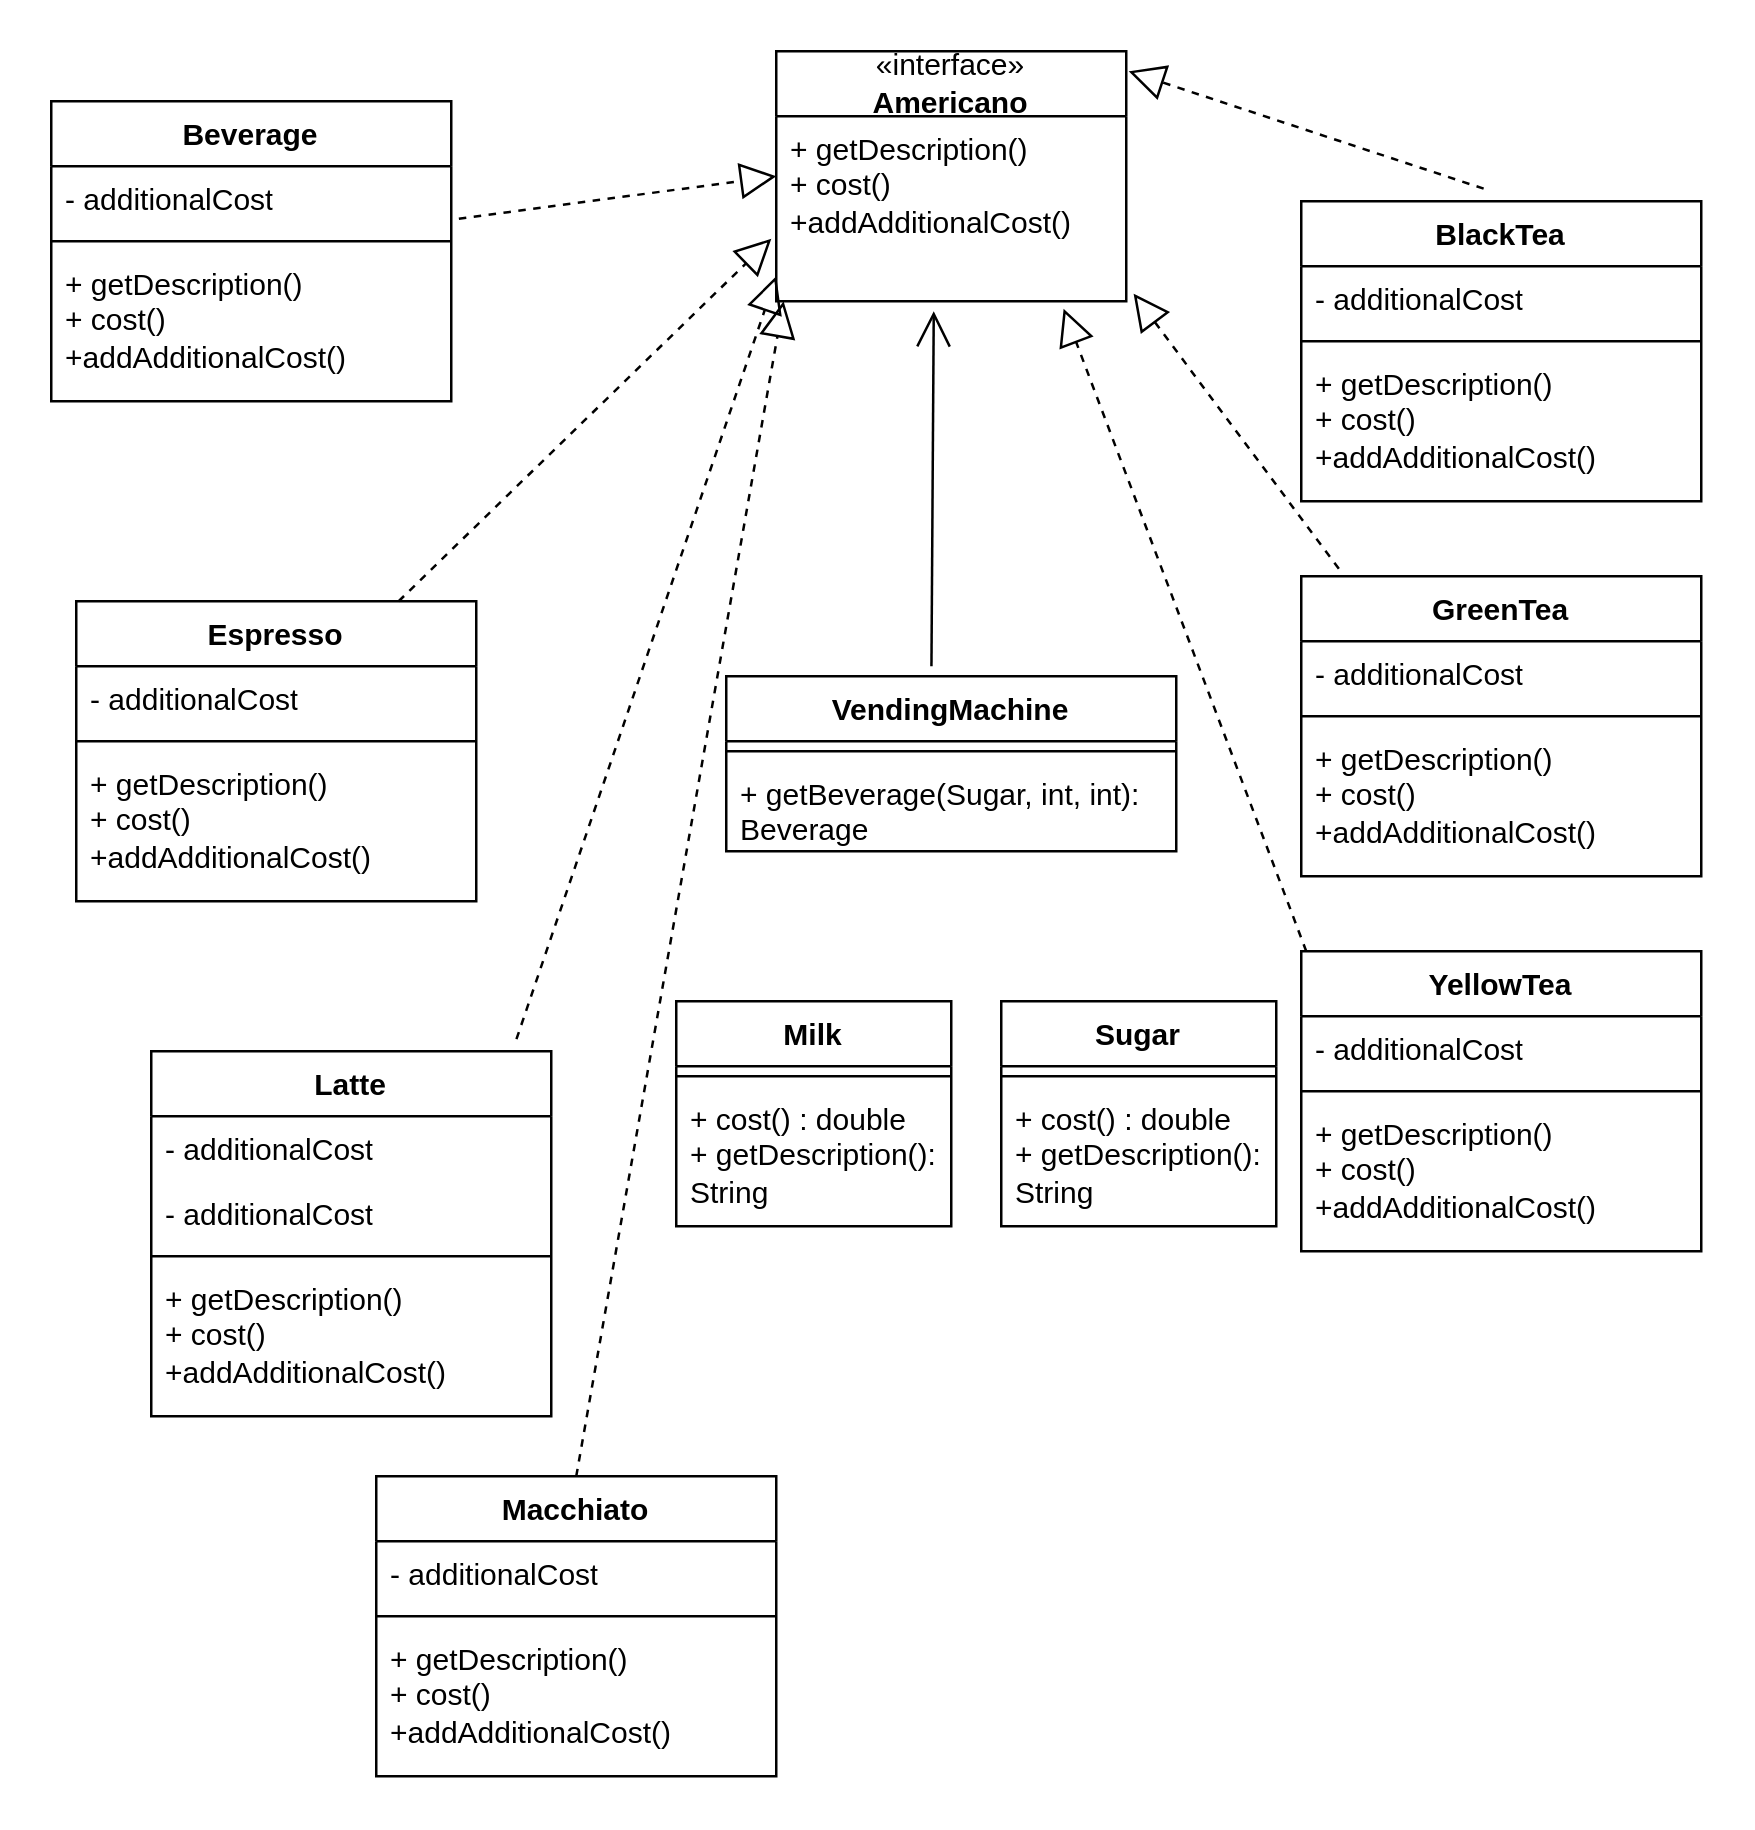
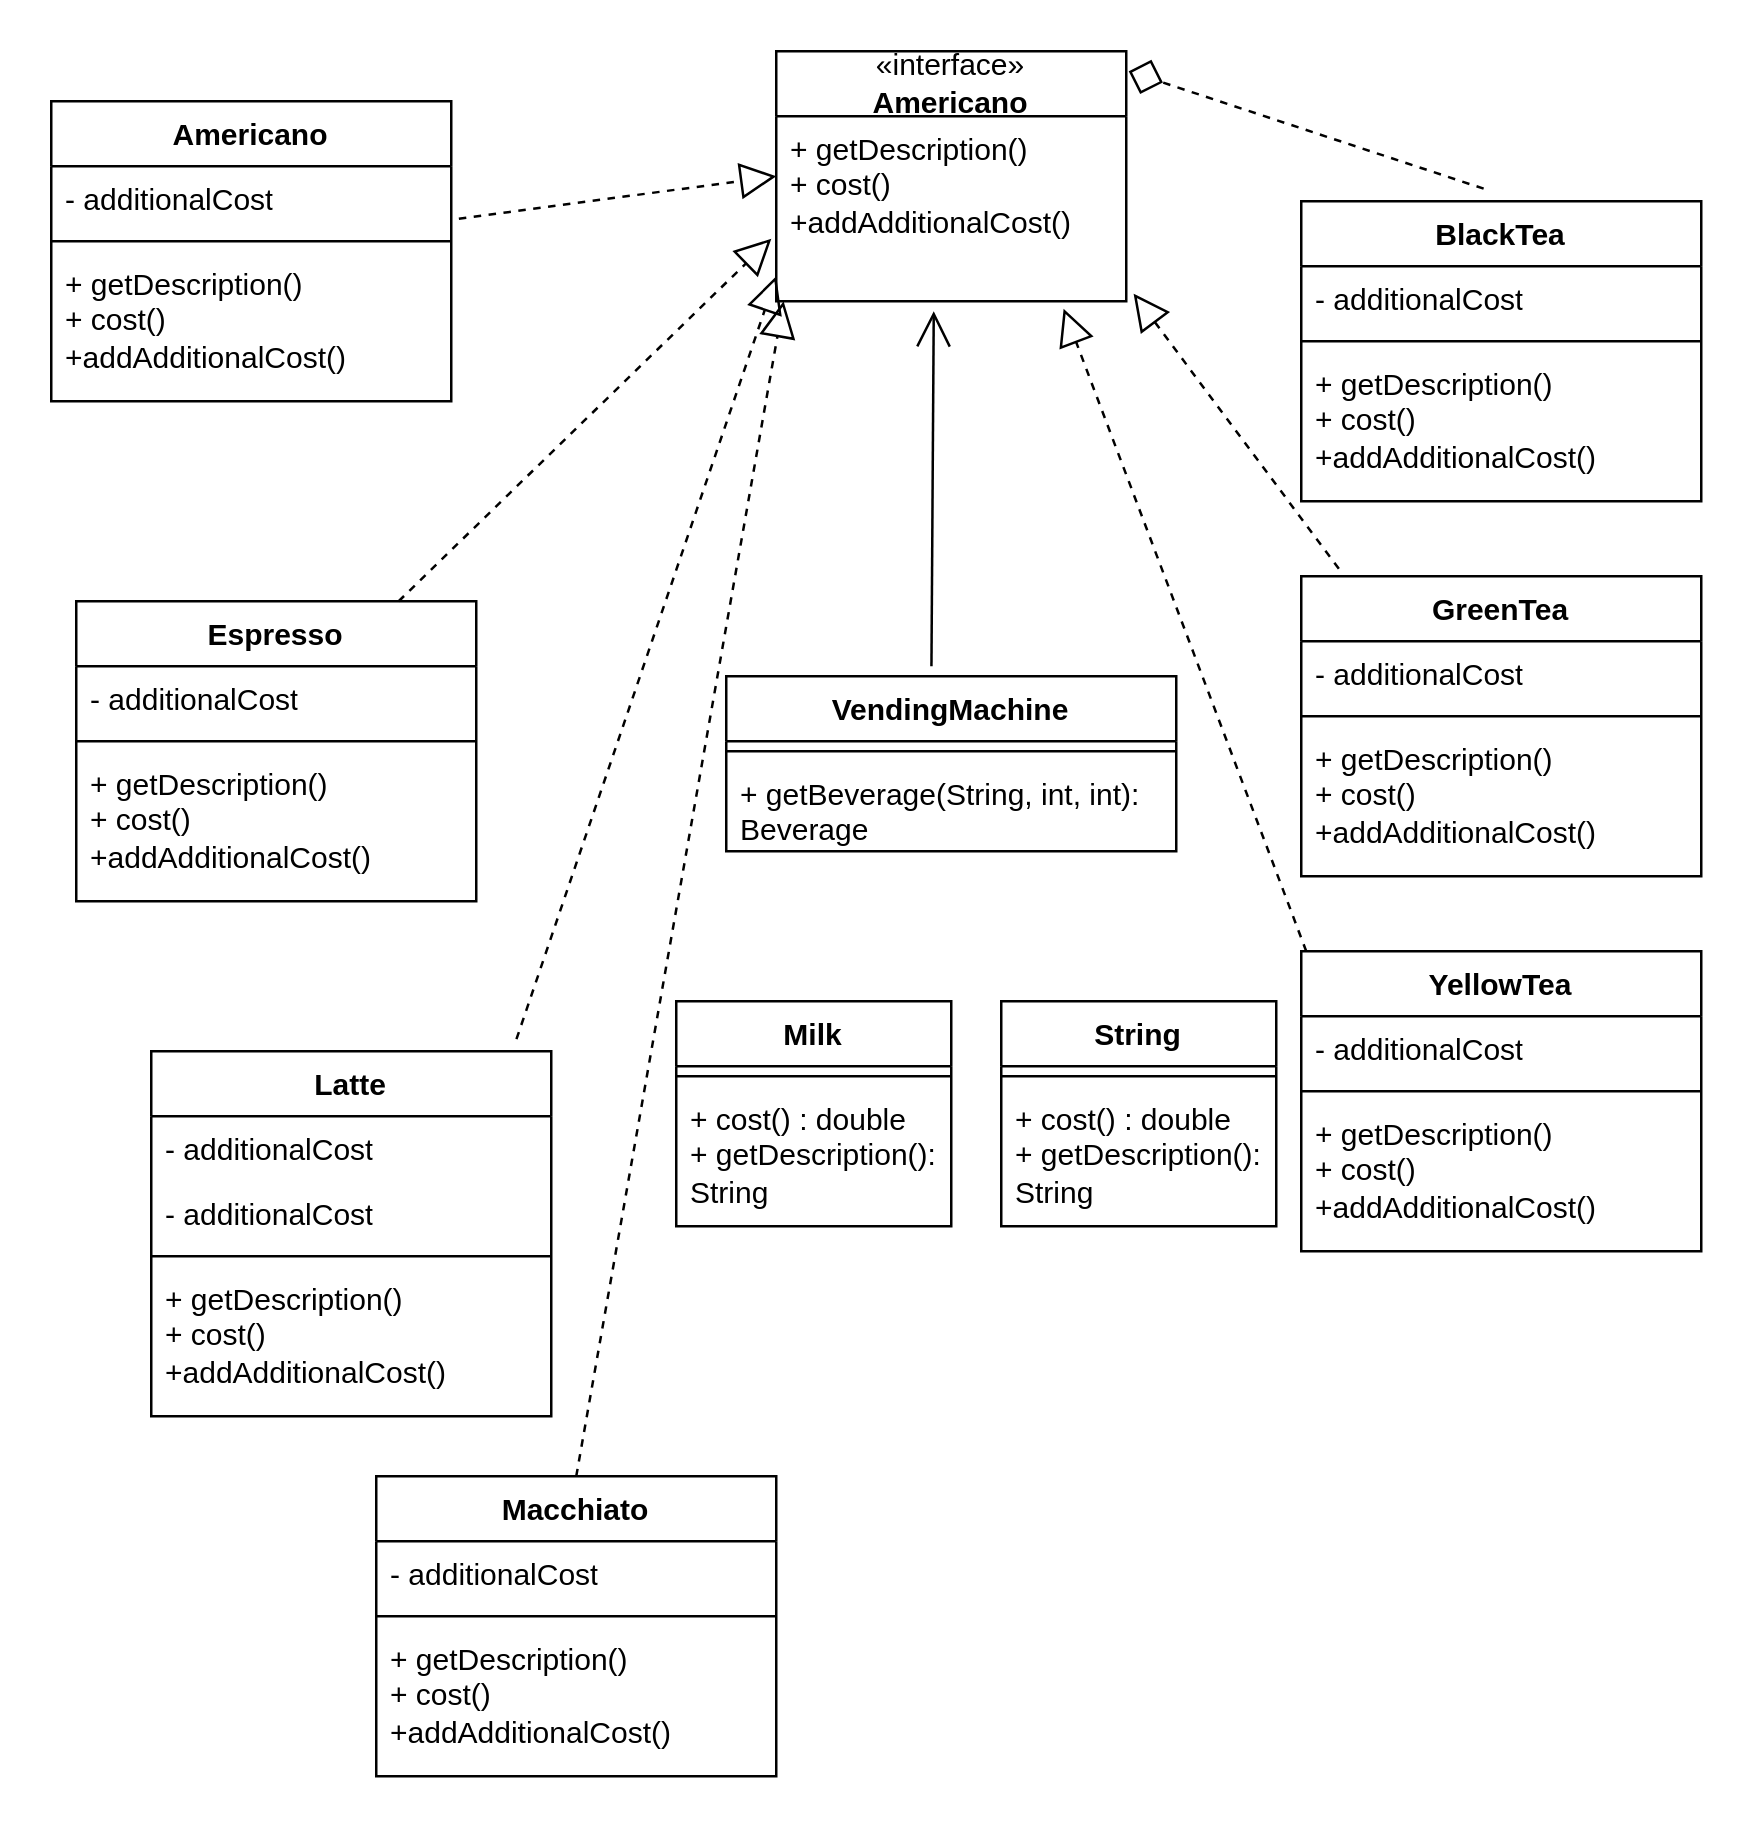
(1164, 83) -> (1163, 83)
(251, 137) -> (251, 137)
(954, 815) -> (954, 815)
(1139, 1037) -> (1139, 1037)
